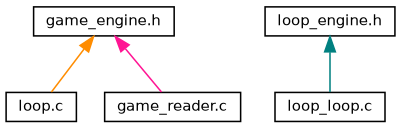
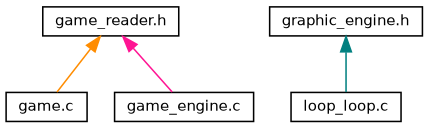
(104, 21) -> (111, 21)
(330, 21) -> (346, 21)
(41, 107) -> (47, 107)
(173, 107) -> (184, 107)
